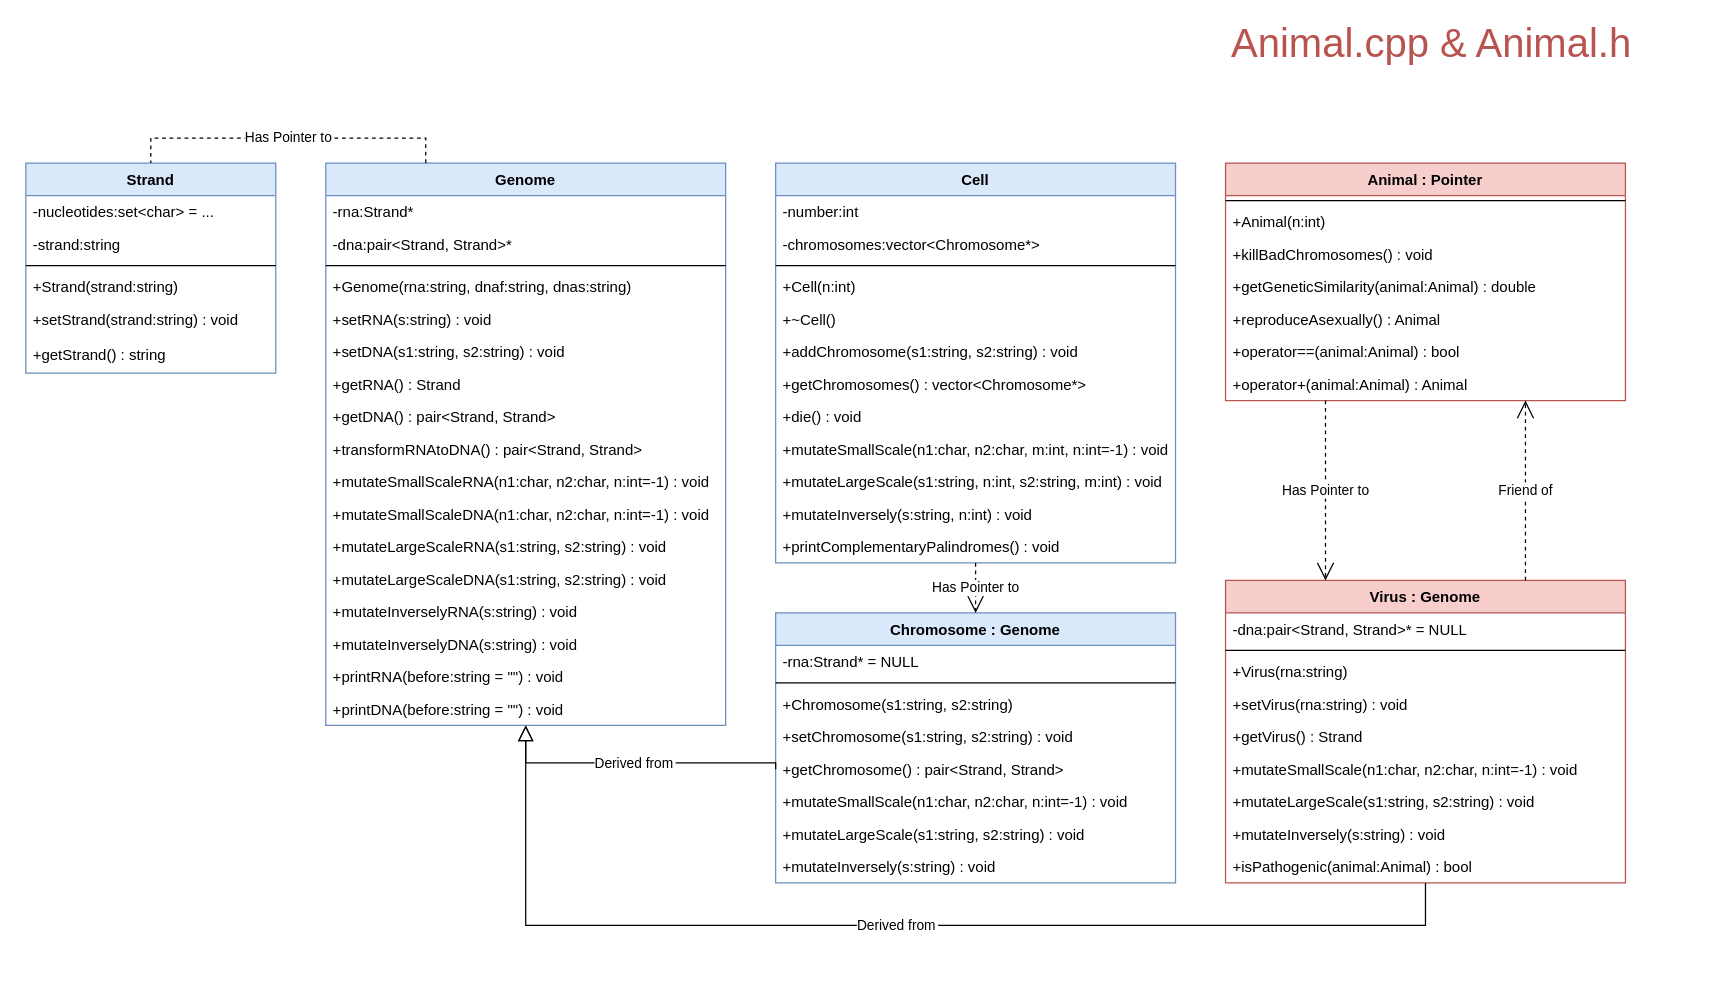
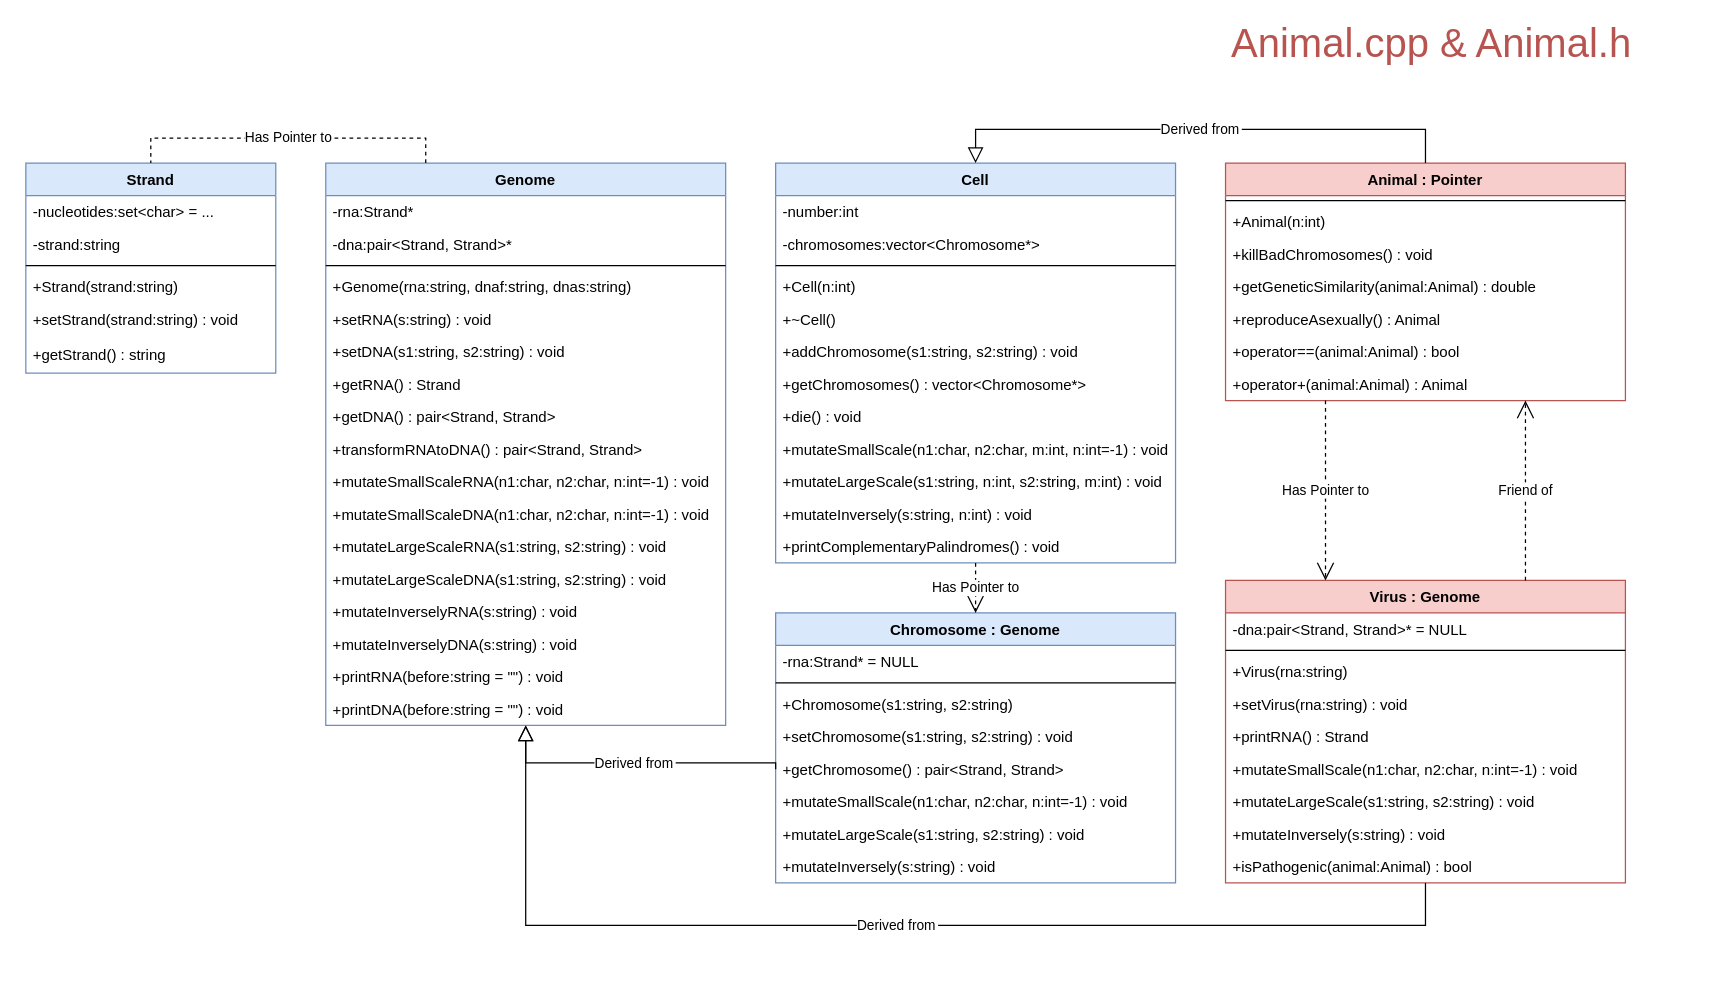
none -> (1208, 129)
(1309, 738) -> (1309, 738)
